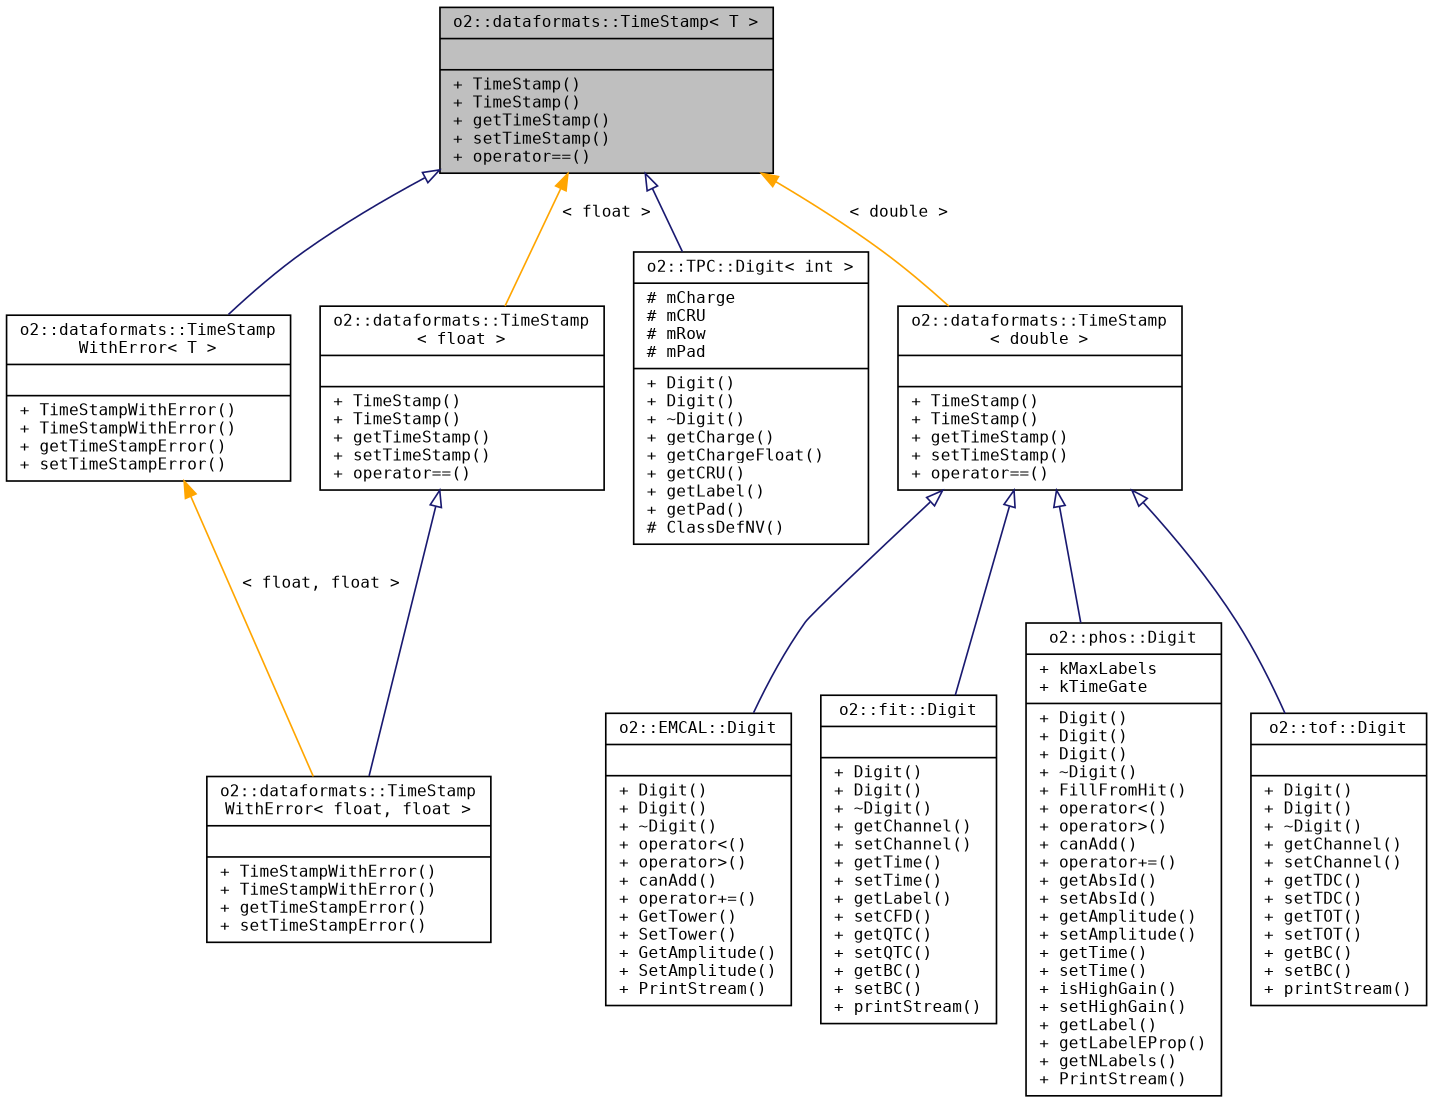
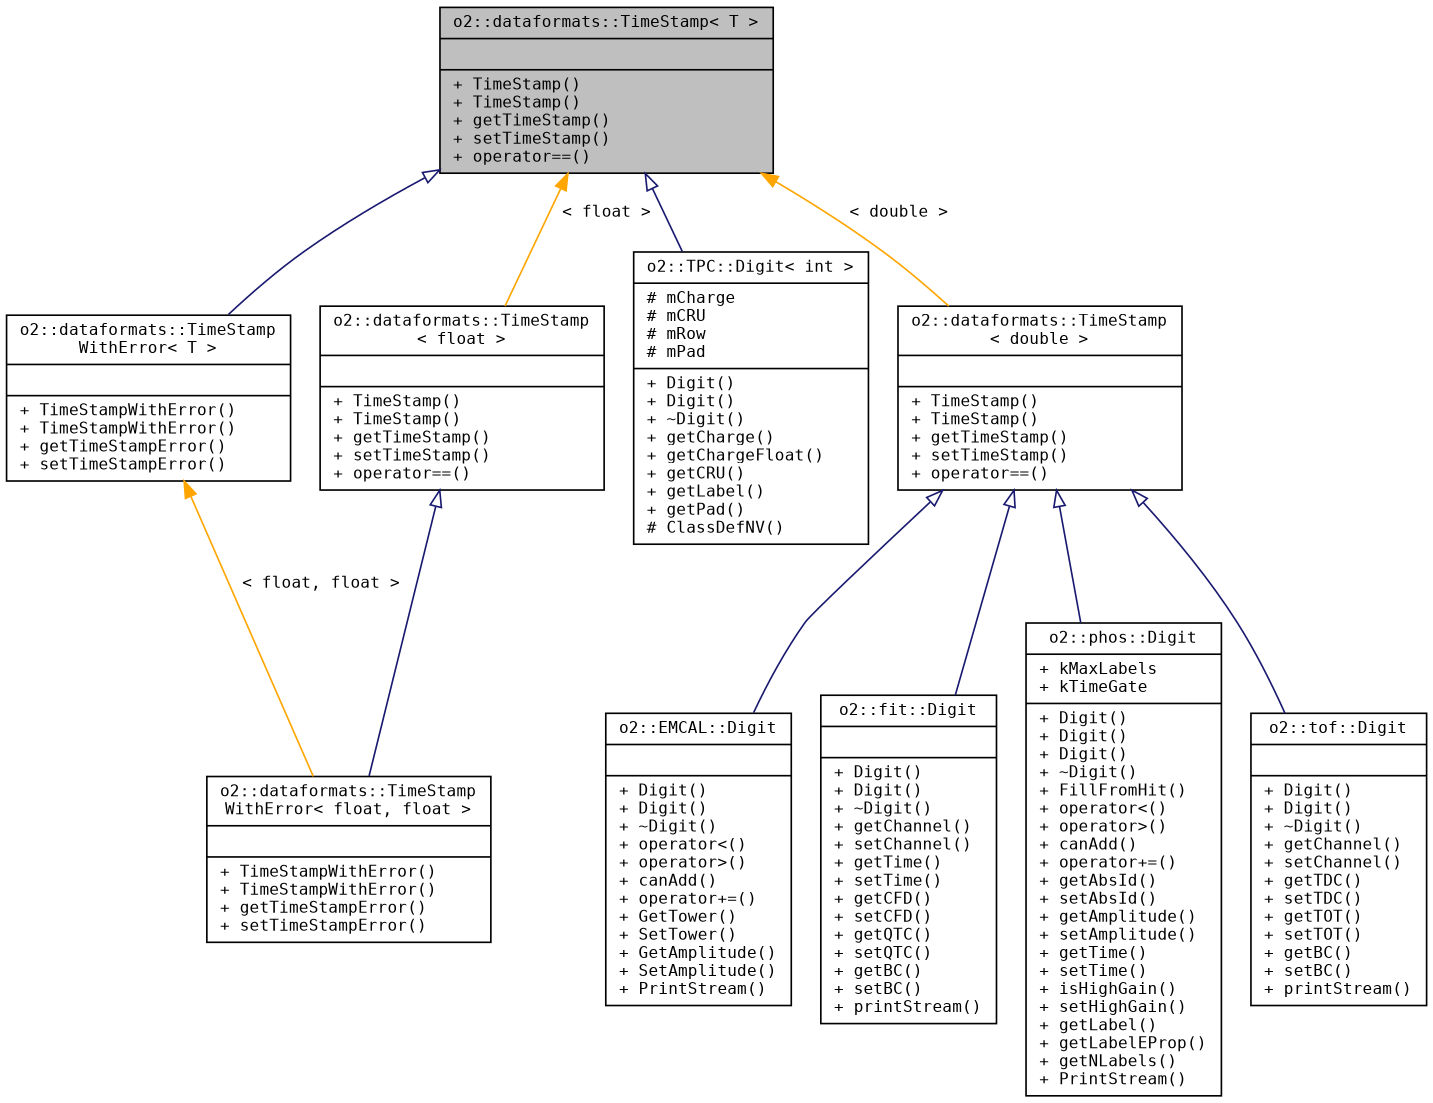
(894, 899) -> (884, 899)
